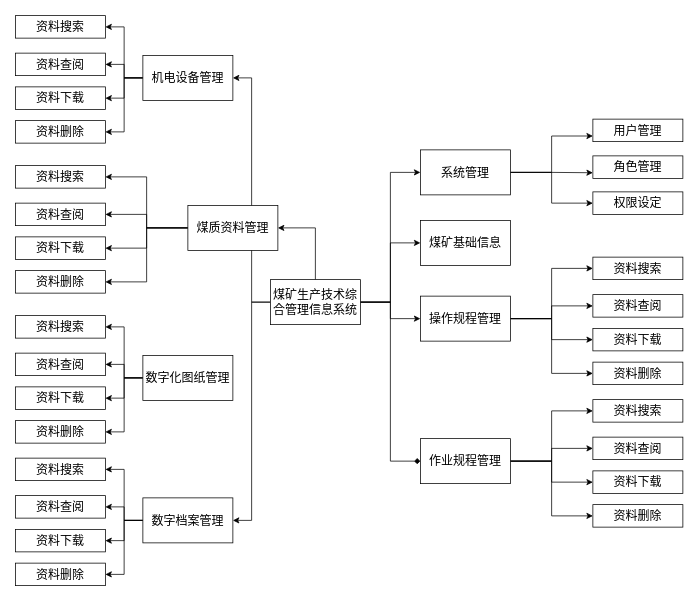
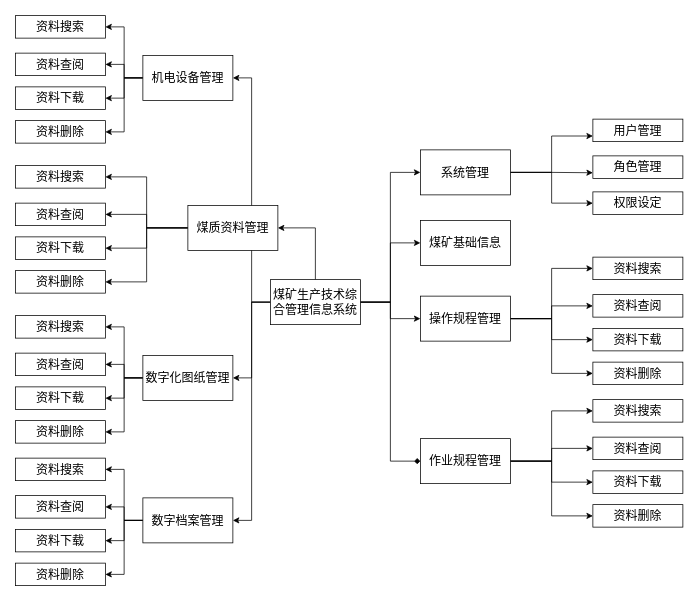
none -> (239, 378)
